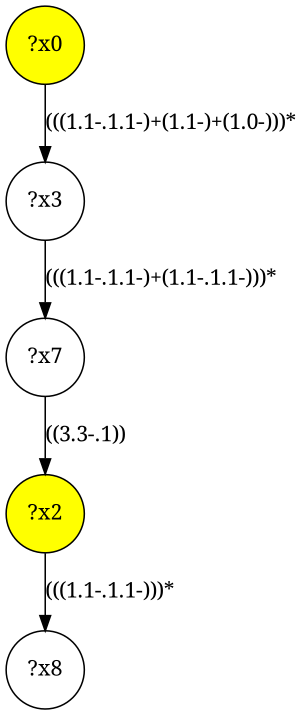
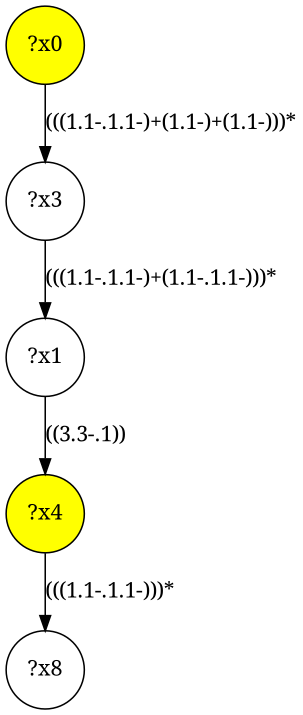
(171, 123) -> (171, 123)
(45, 357) -> (45, 357)
(45, 514) -> (45, 514)
